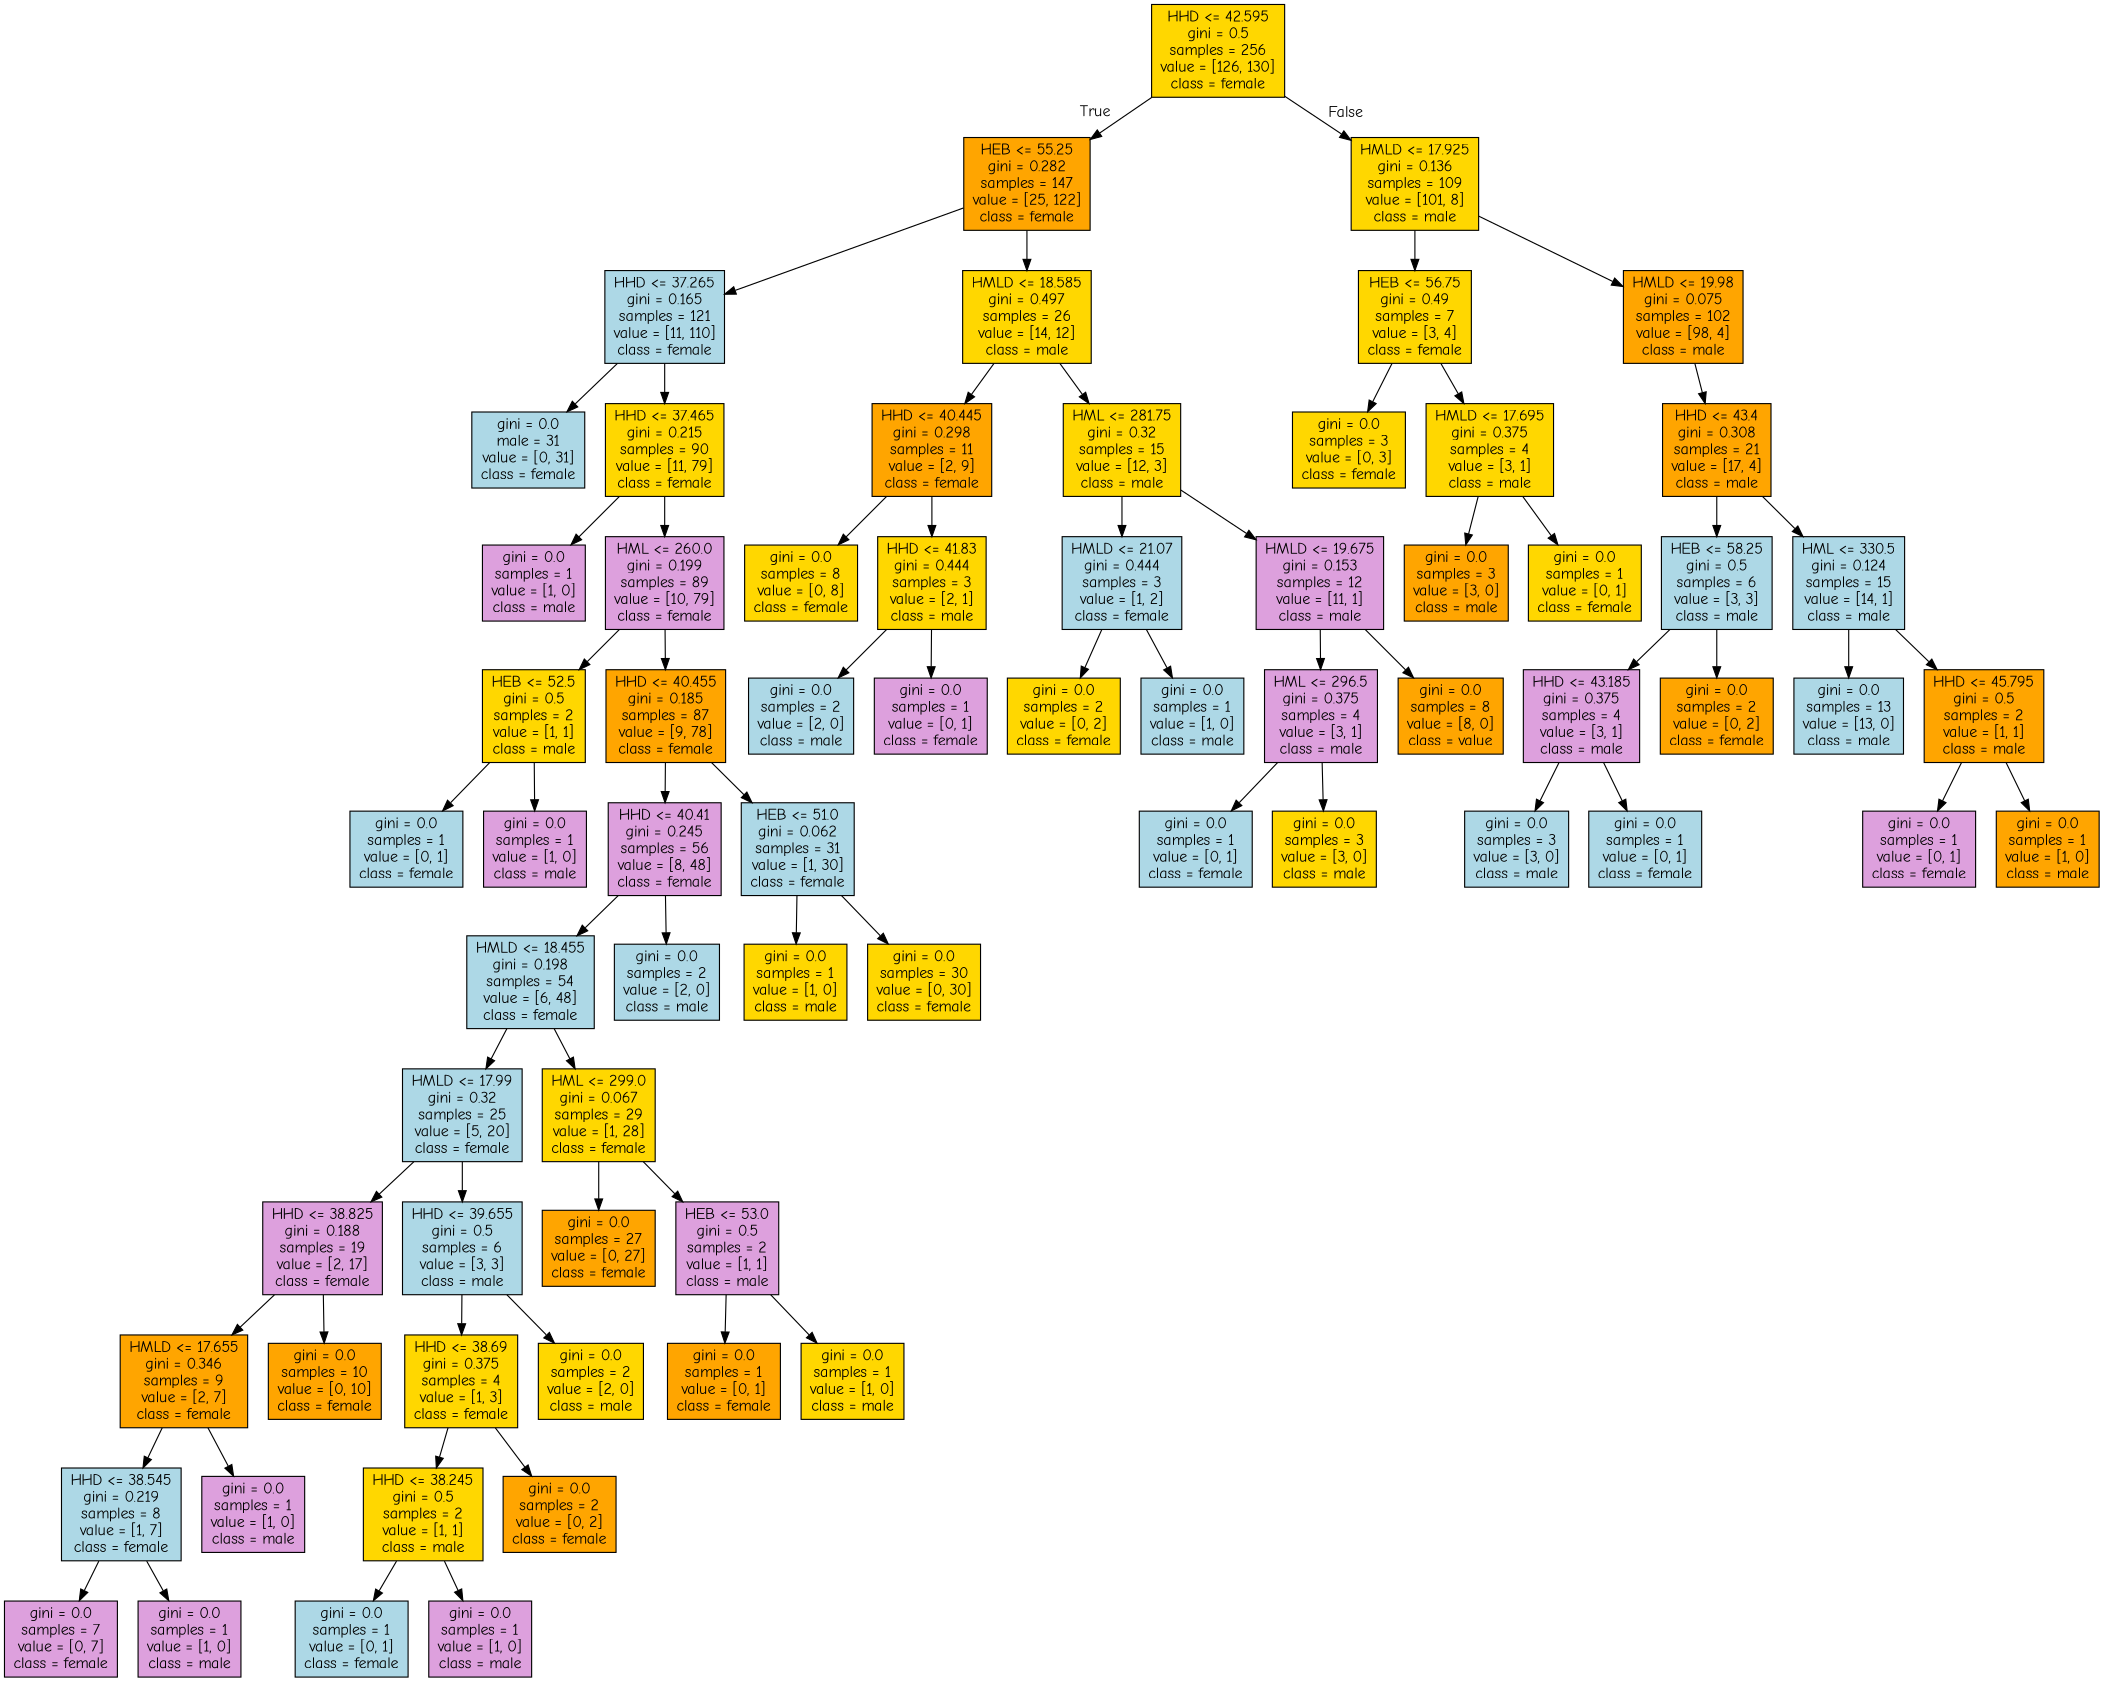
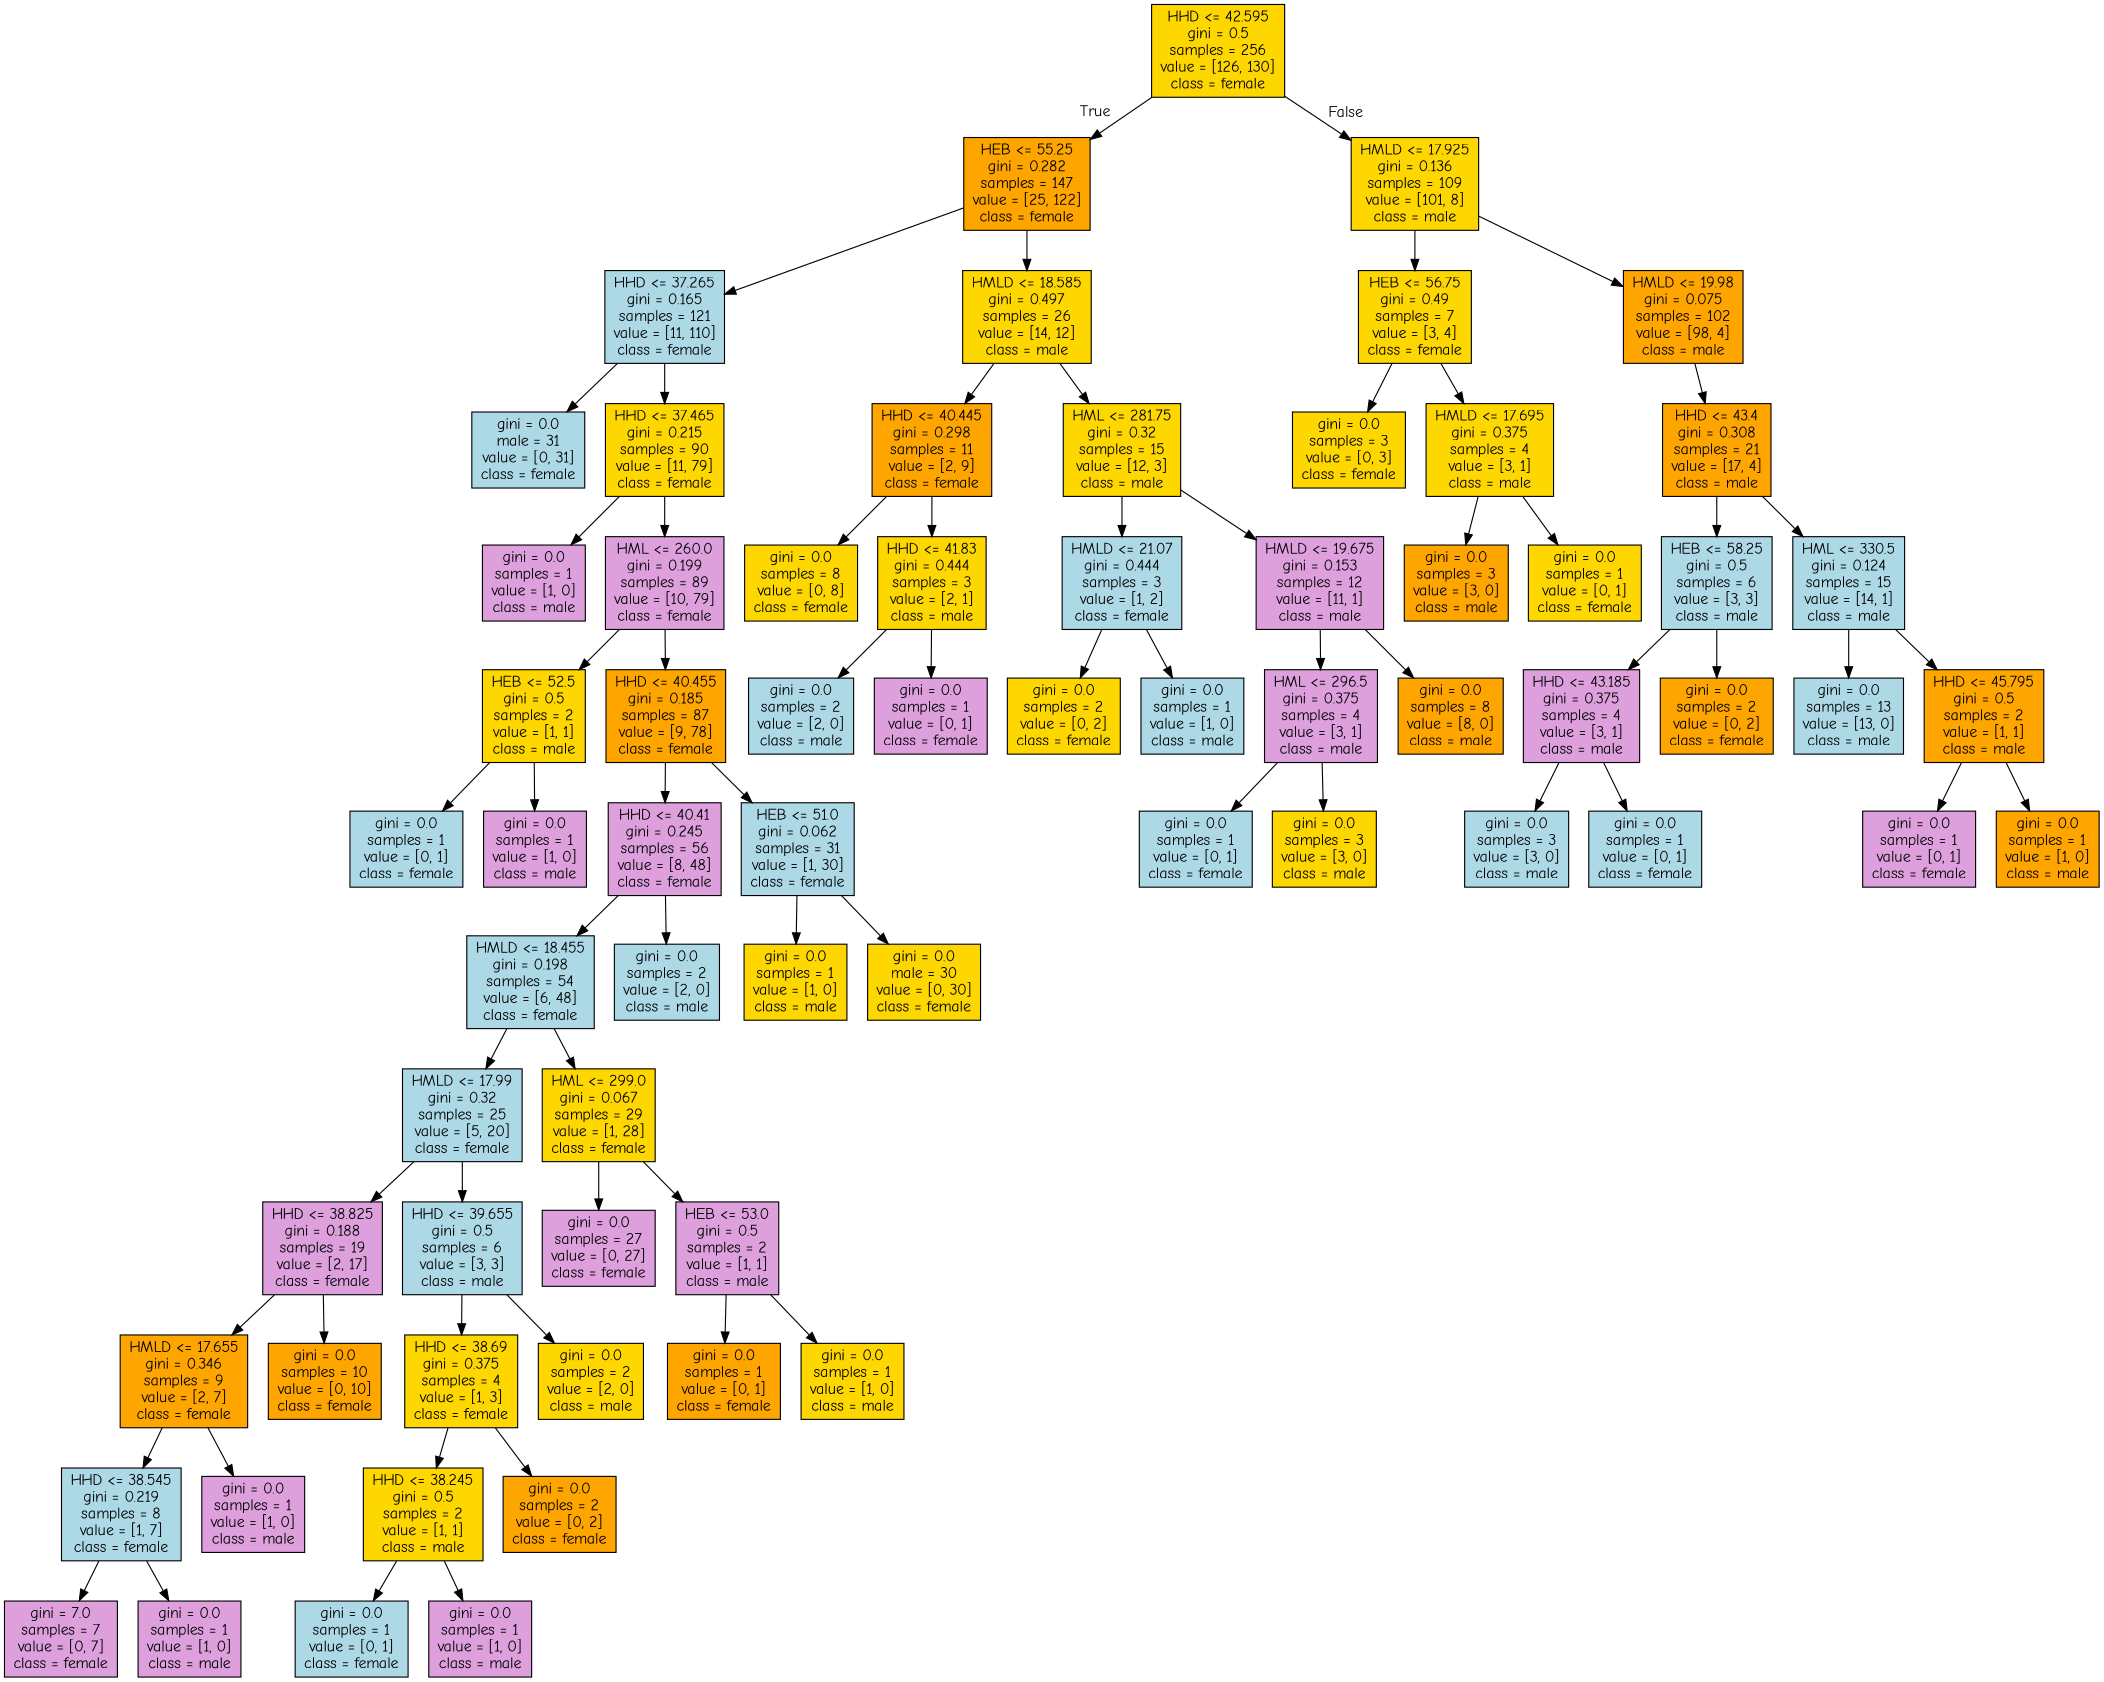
(1451, 716) -> (1451, 716)
(924, 982) -> (924, 982)
(599, 1248) -> (599, 1248)
(61, 1639) -> (61, 1639)
